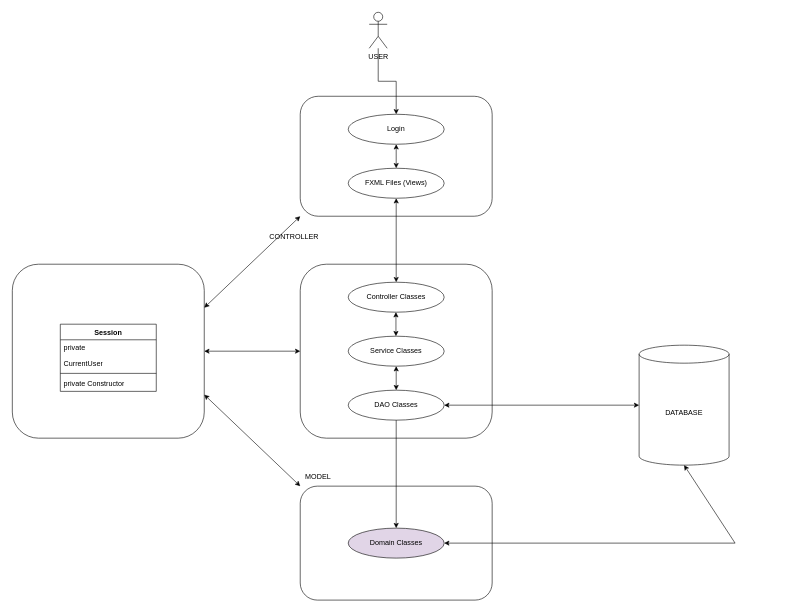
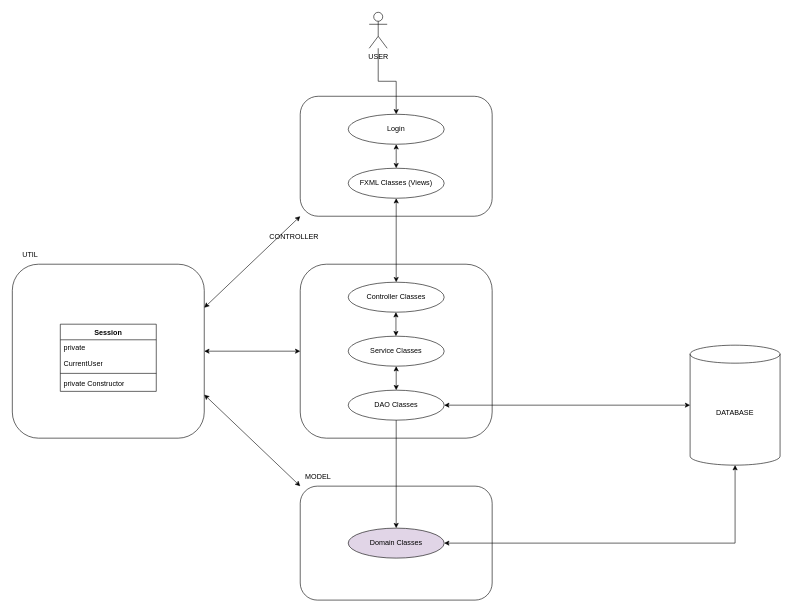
(396, 183) -> (396, 183)
none -> (30, 255)
(684, 405) -> (735, 405)
